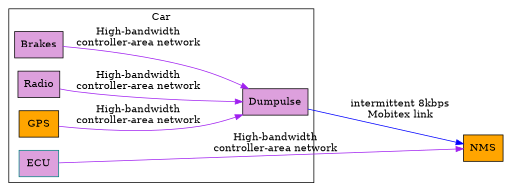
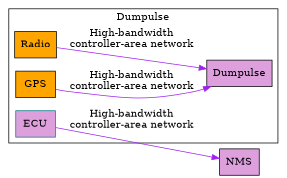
(161, 17) -> (143, 17)
(39, 45) -> none
(39, 84) -> (36, 45)
(382, 126) -> none
(483, 148) -> (239, 162)
